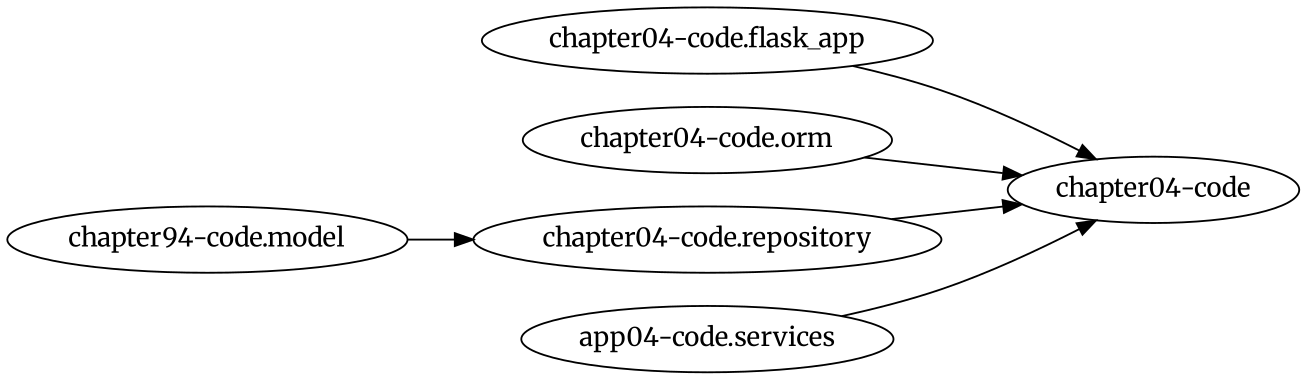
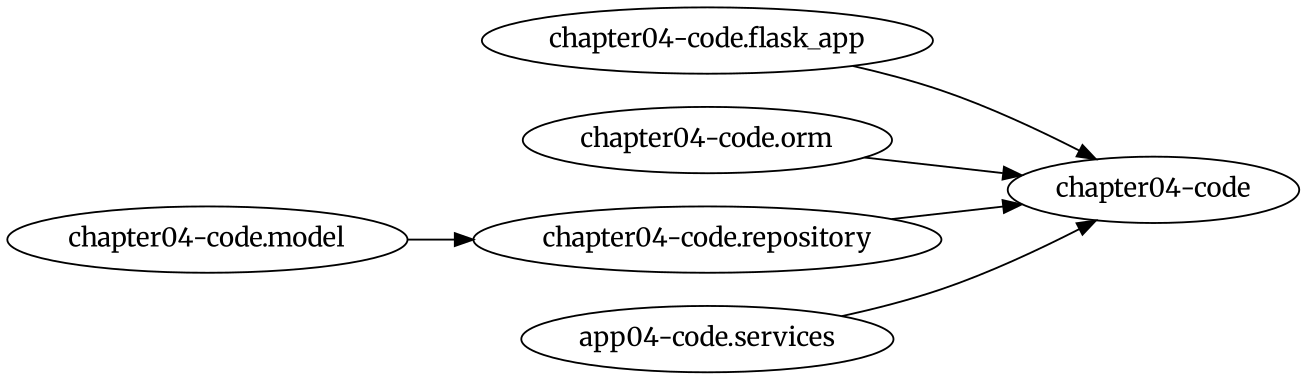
(207, 240) -> (207, 240)
